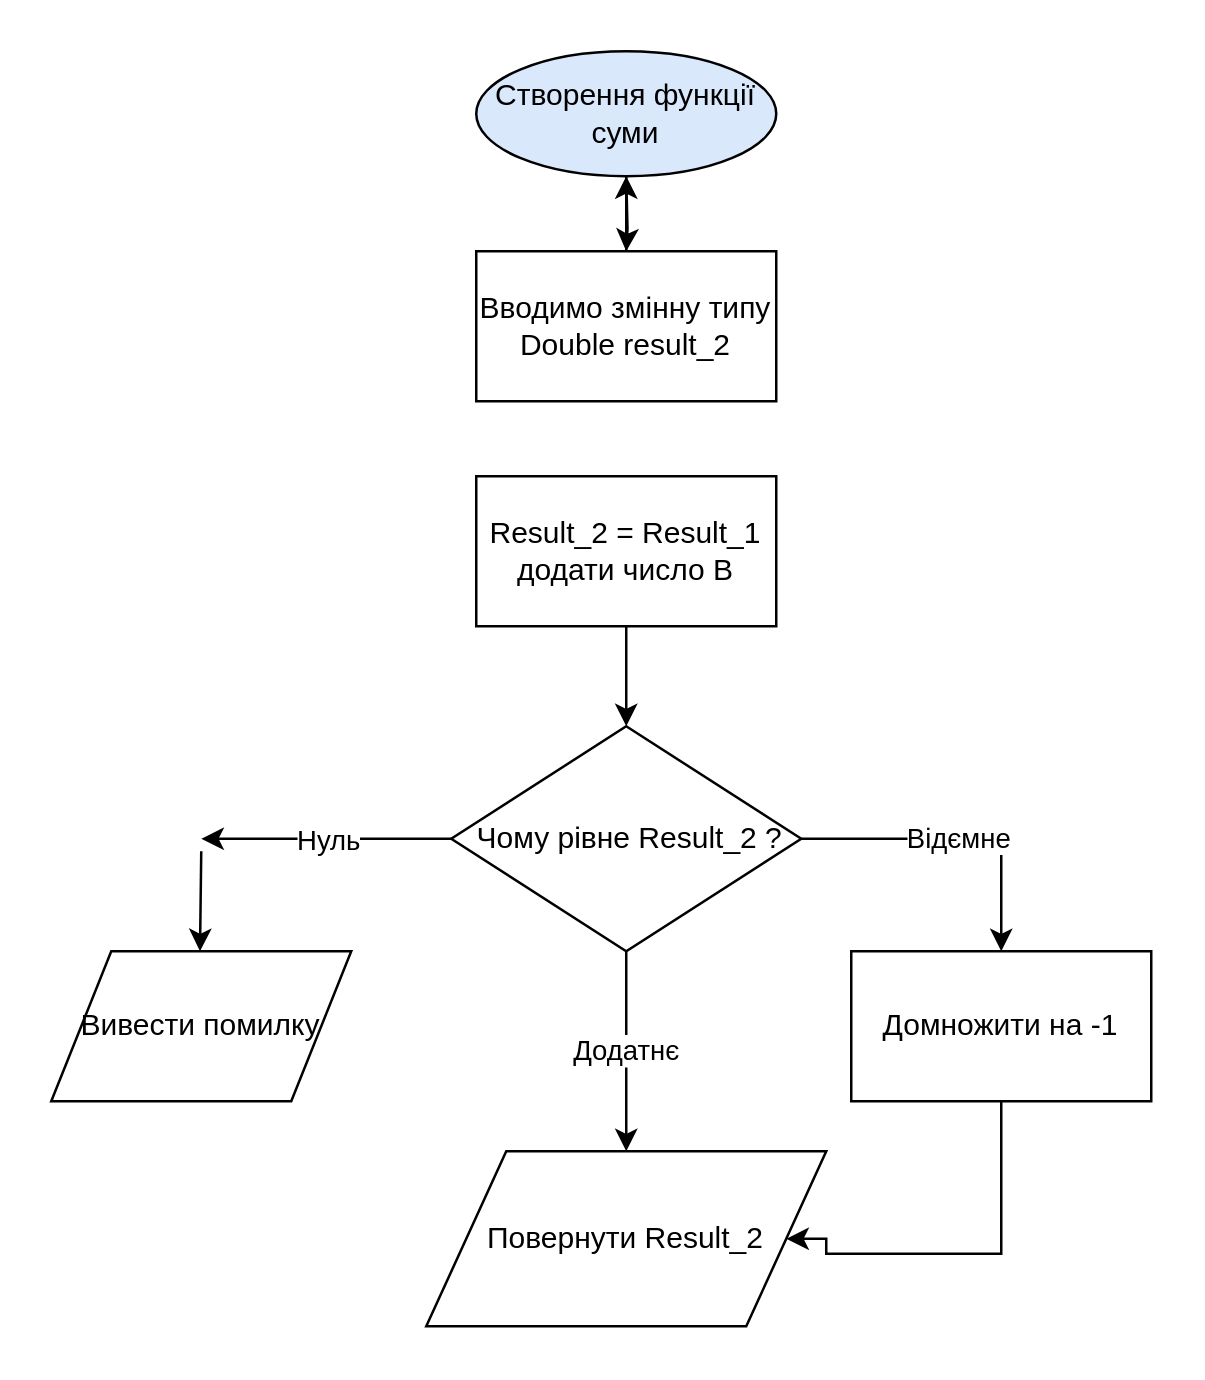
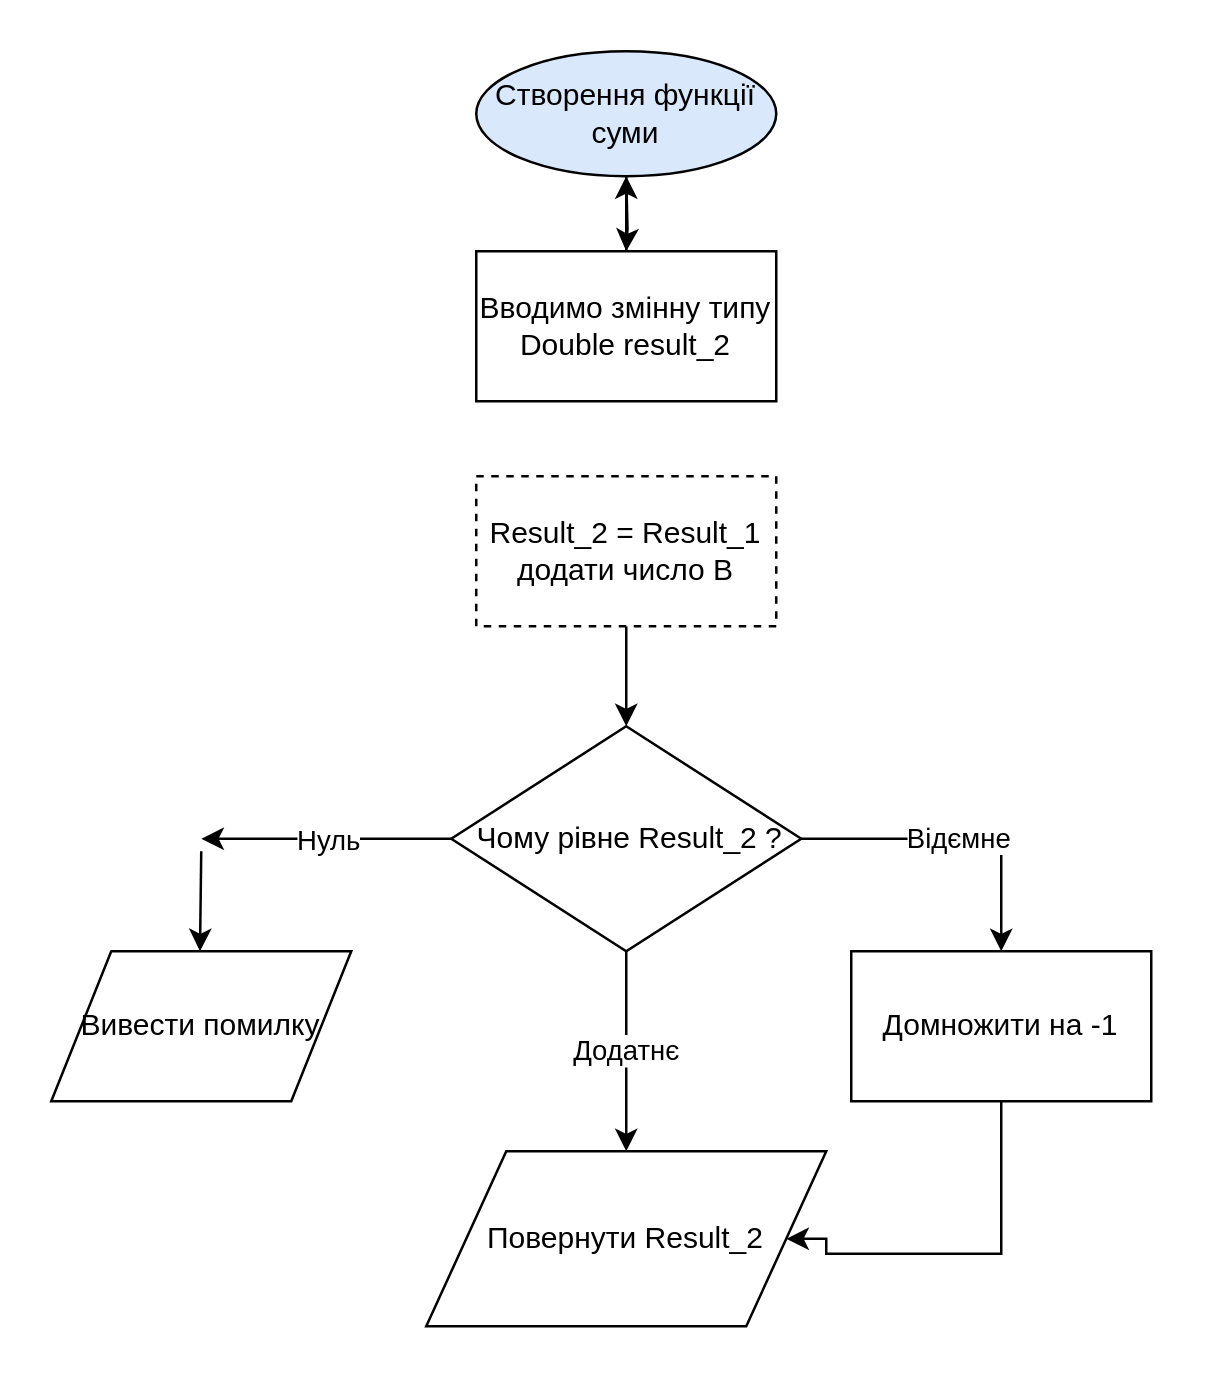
(626, 551) -> (626, 551)
